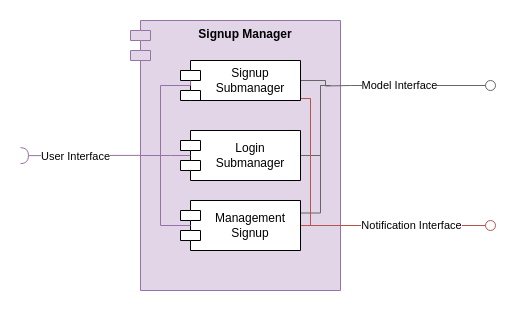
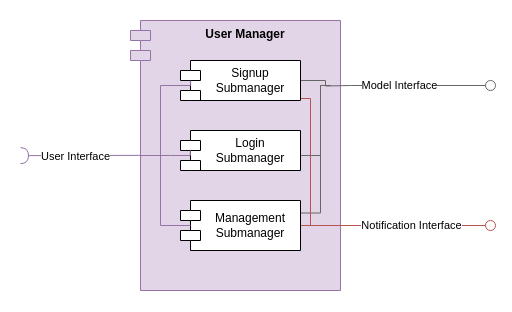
(246, 35) -> (246, 35)
(241, 156) -> (241, 151)
(251, 226) -> (251, 226)
